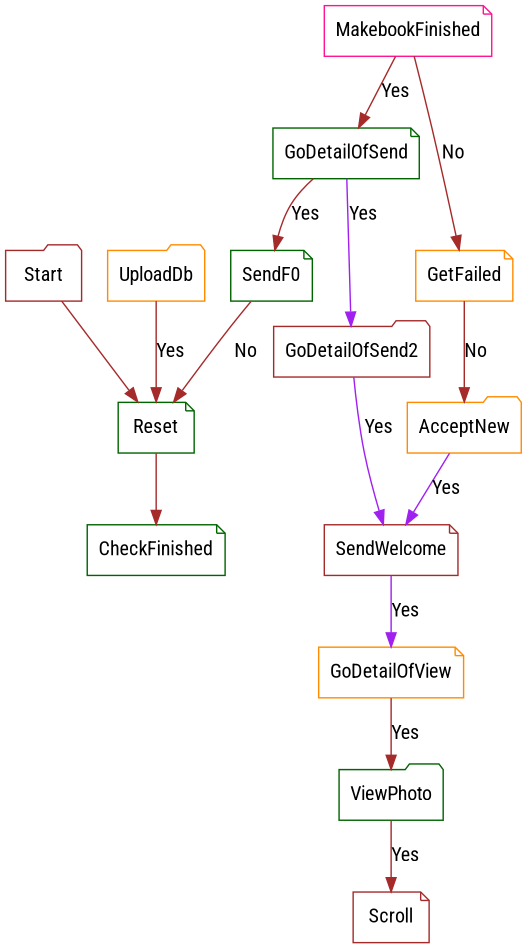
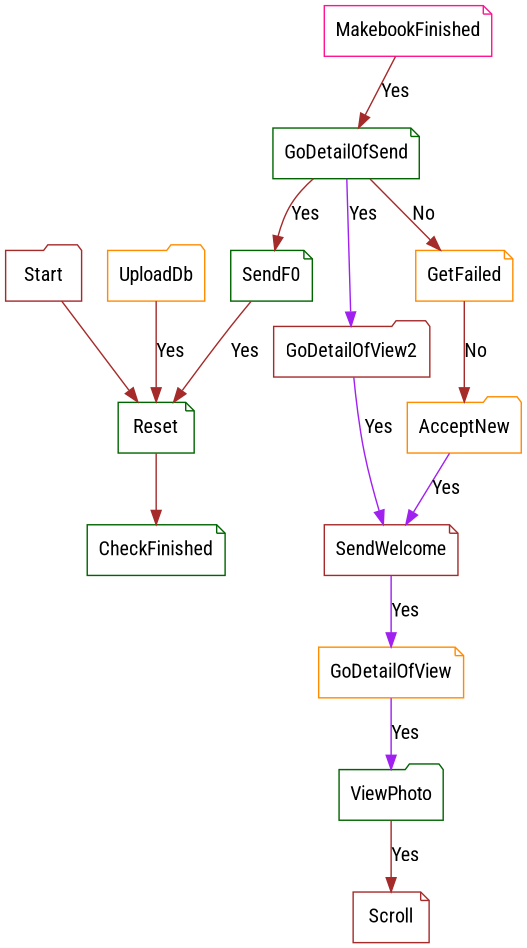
(436, 146) -> (400, 209)
(246, 352) -> (246, 352)
(352, 352) -> (352, 352)
(391, 727) -> (391, 727)
